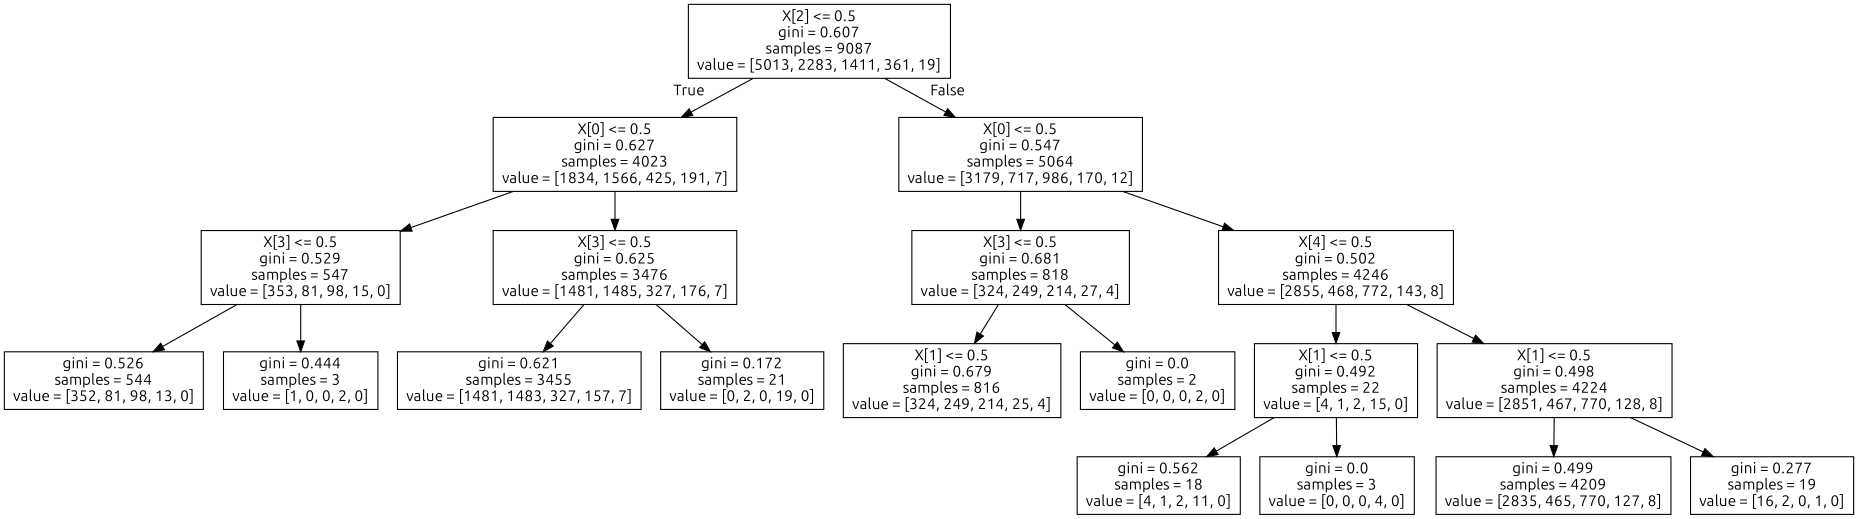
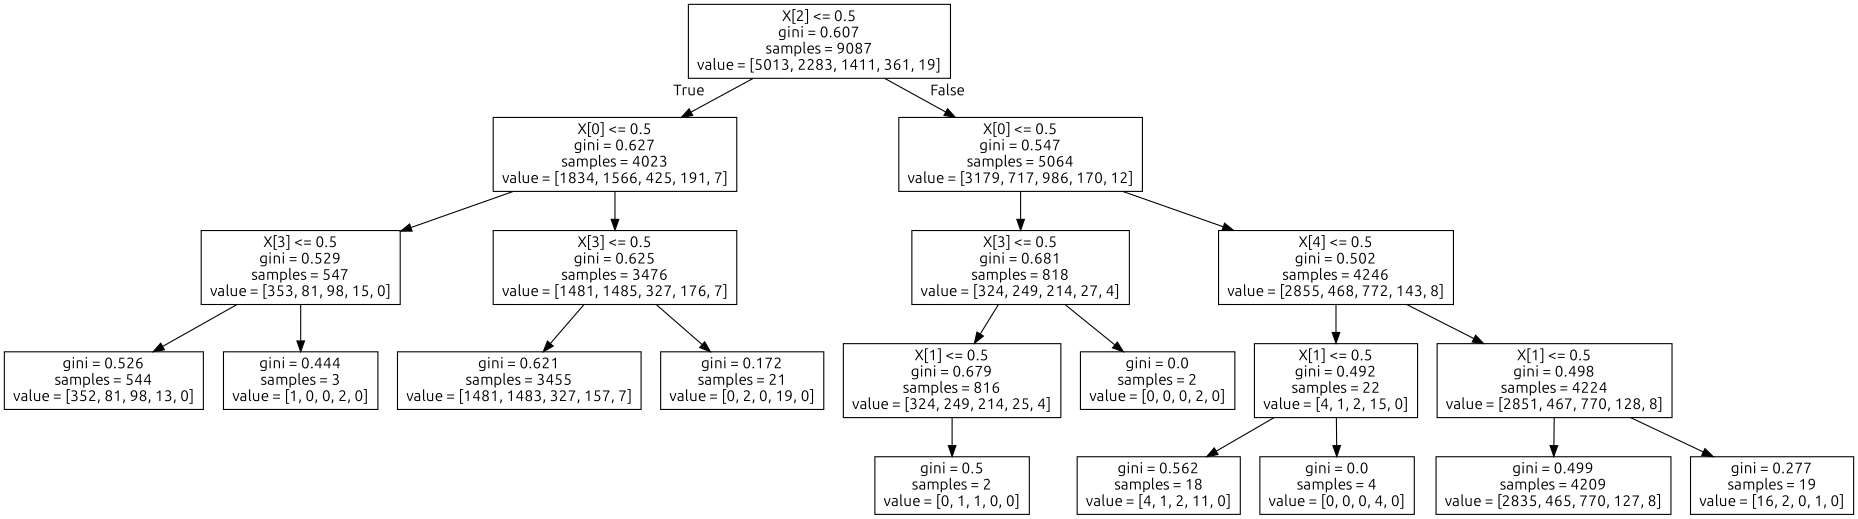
none -> (952, 486)
(1337, 486) -> (1337, 486)
